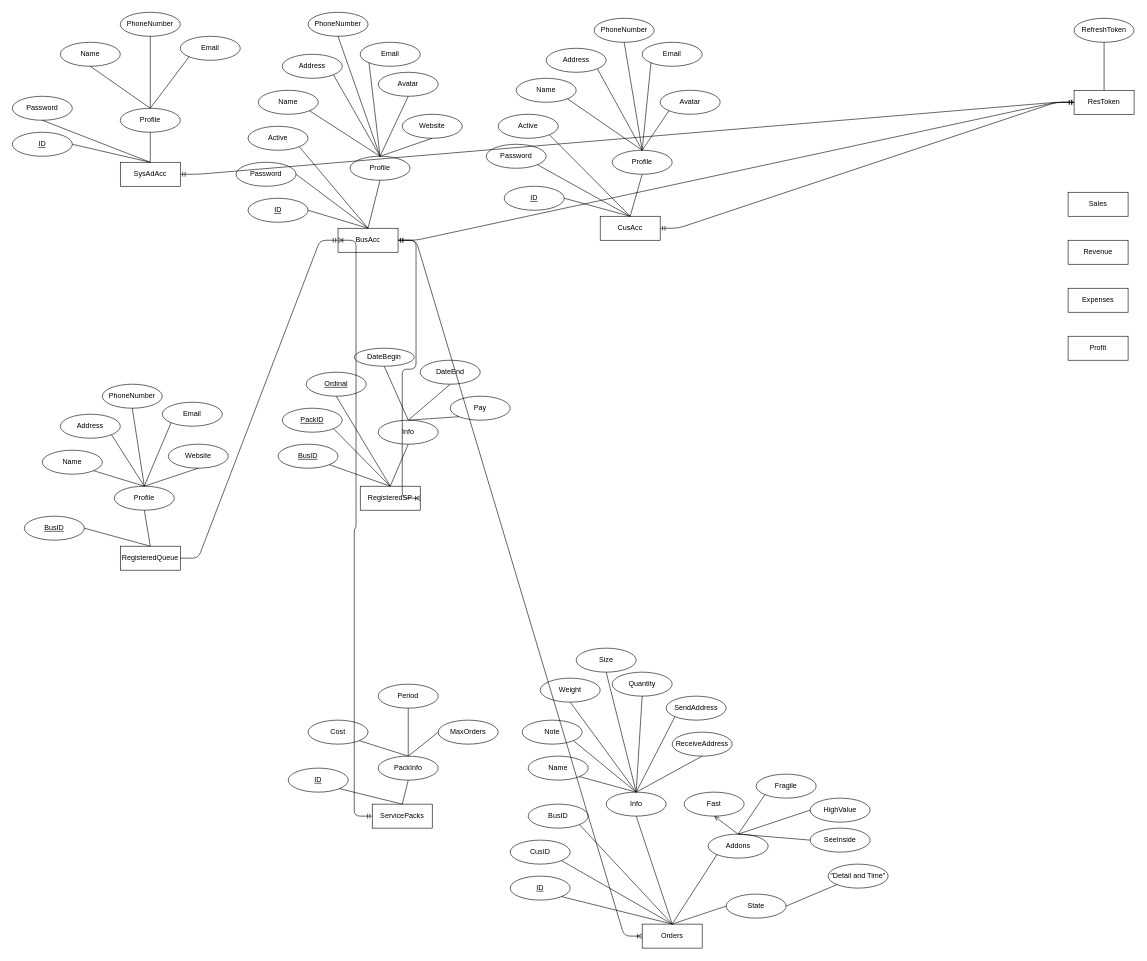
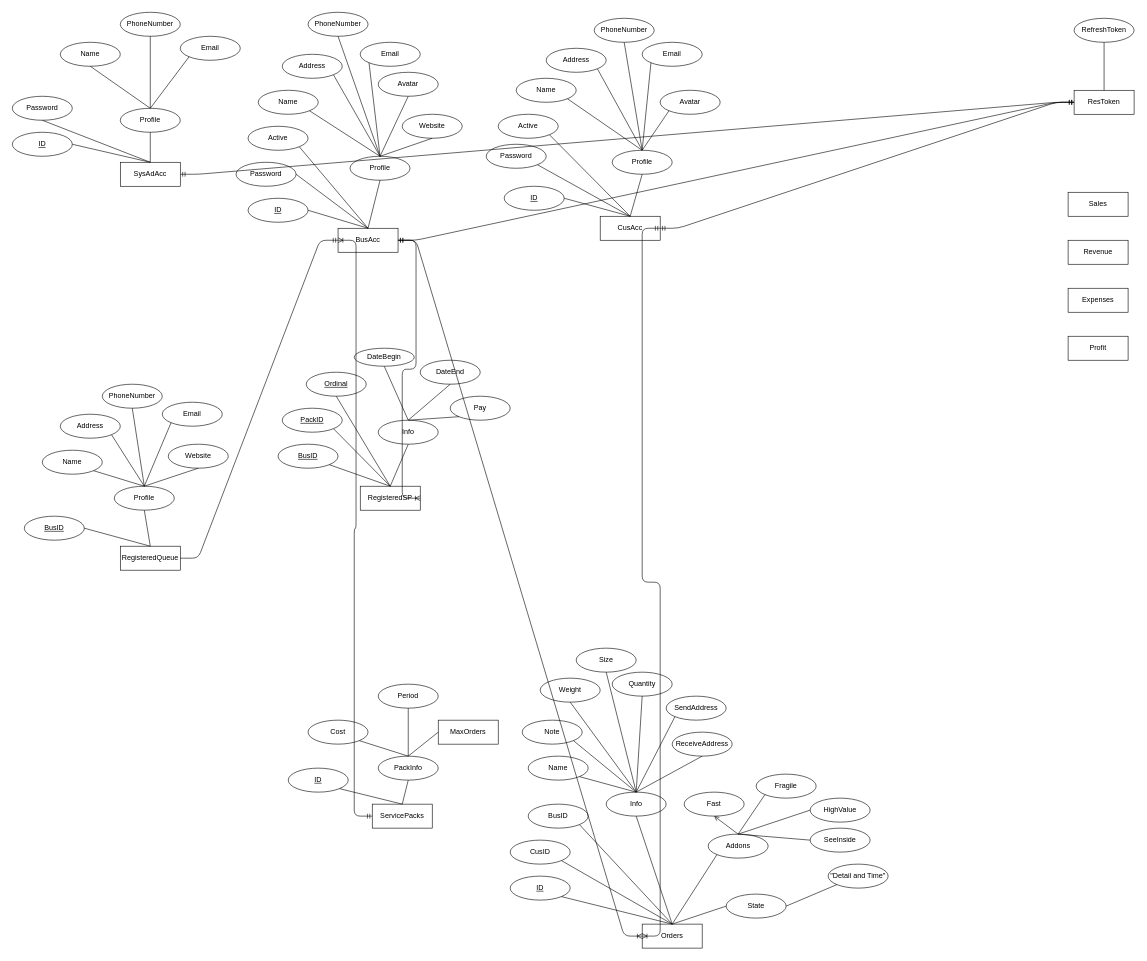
none -> (648, 228)
(468, 732) -> (468, 732)
